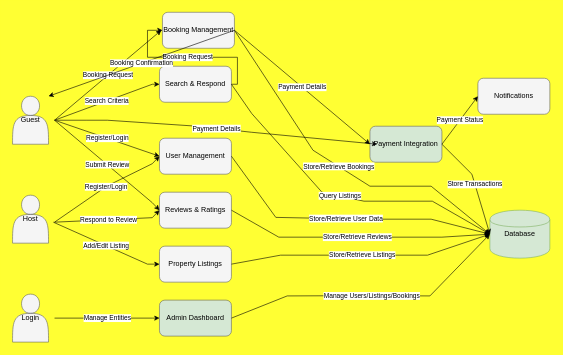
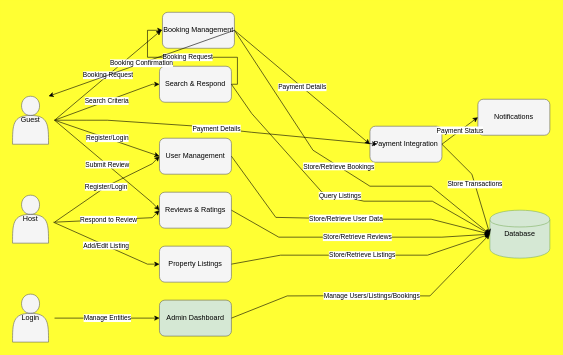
(514, 96) -> (514, 117)
(406, 144) -> (406, 144)
